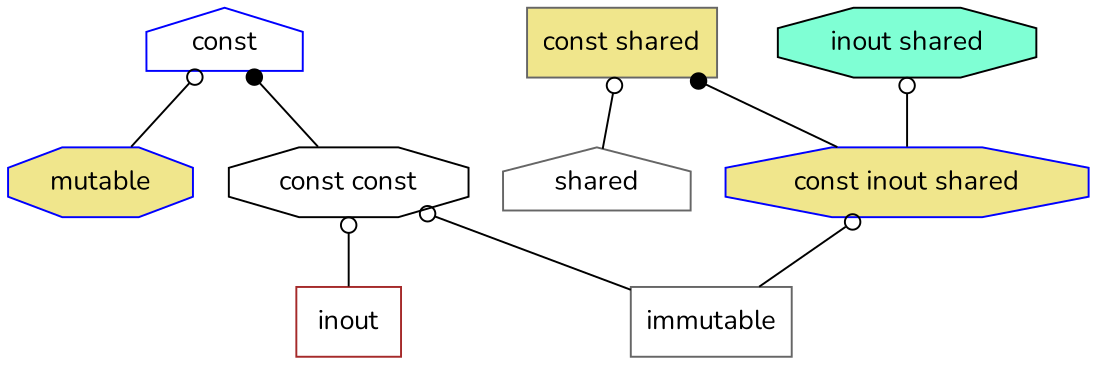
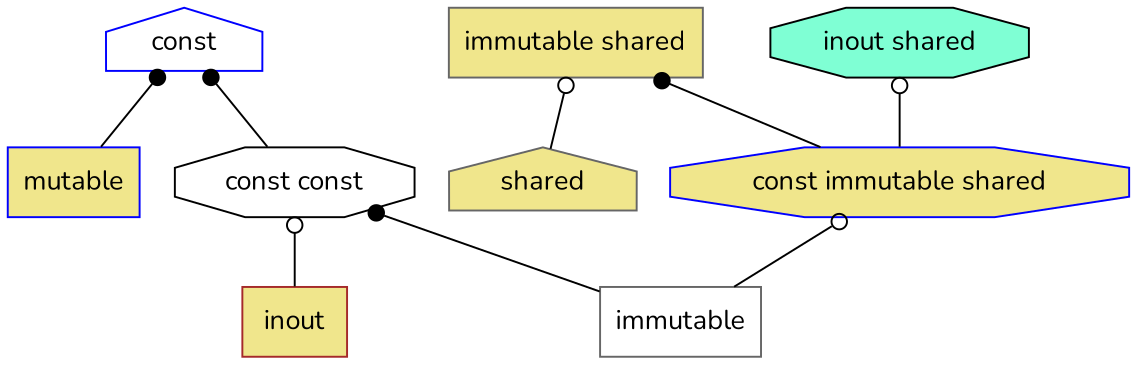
(622, 43) -> (576, 43)
(160, 115) -> (127, 115)
(101, 182) -> (74, 182)
(597, 182) -> (543, 182)
(907, 182) -> (900, 182)
(533, 253) -> (492, 254)
(349, 322) -> (295, 322)
